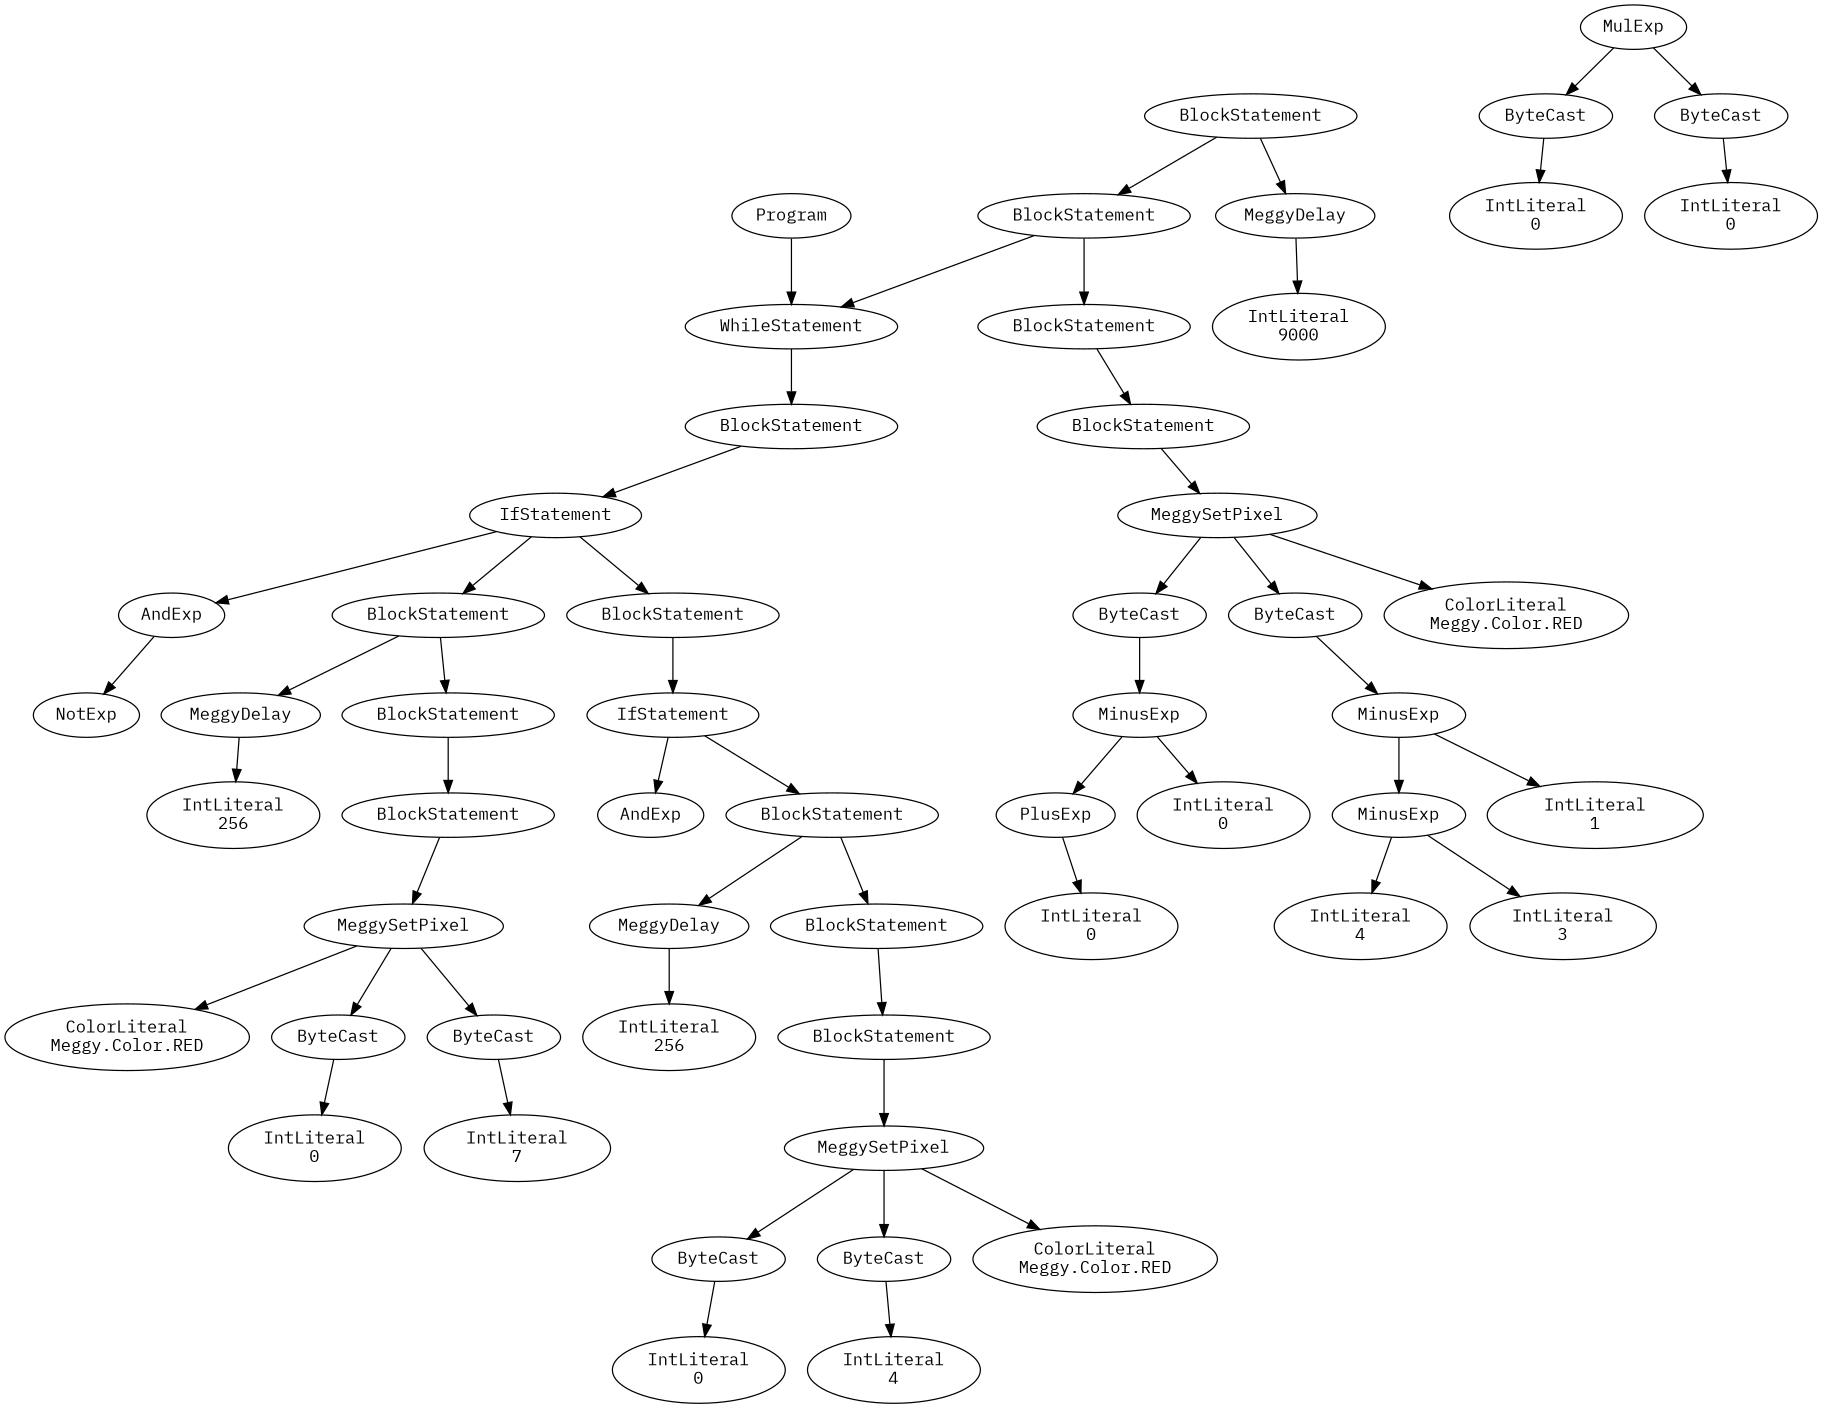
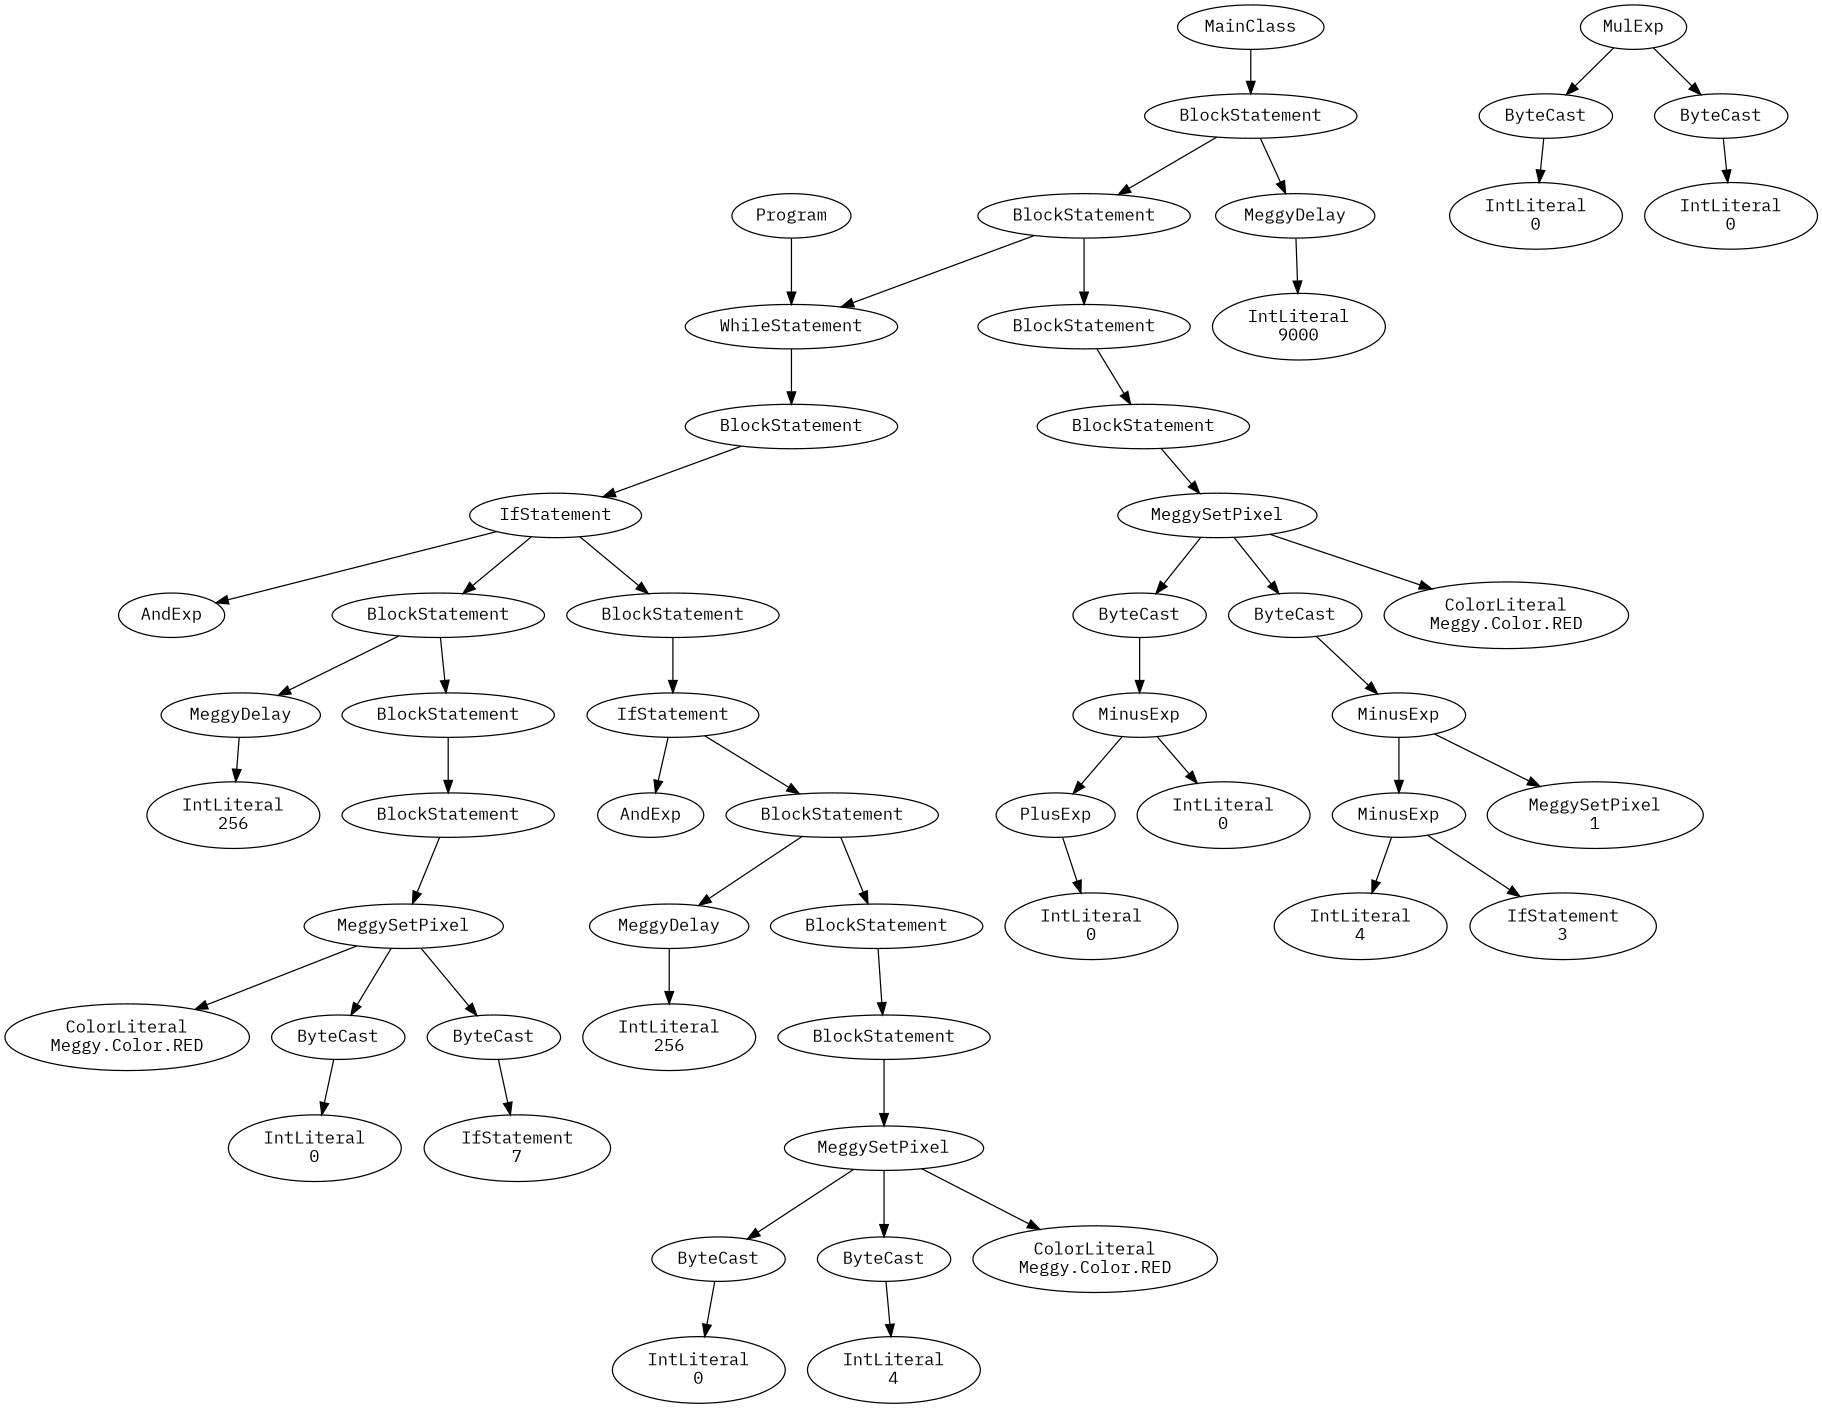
none -> (1251, 27)
(86, 715) -> none
(1595, 815) -> (1595, 815)
(1563, 926) -> (1563, 926)
(517, 1148) -> (517, 1148)
